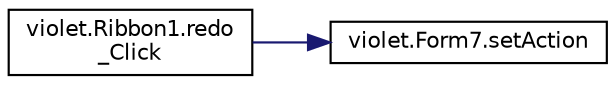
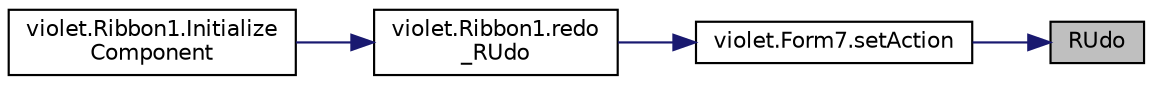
(130, 42) -> (496, 42)
none -> (152, 42)
none -> (1097, 42)
